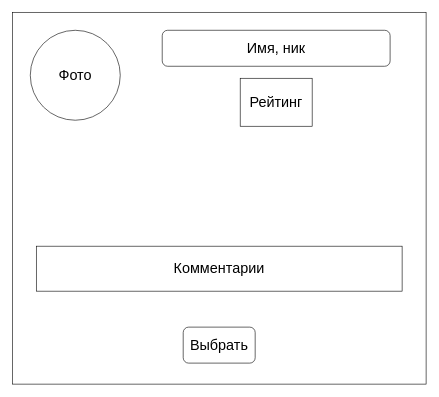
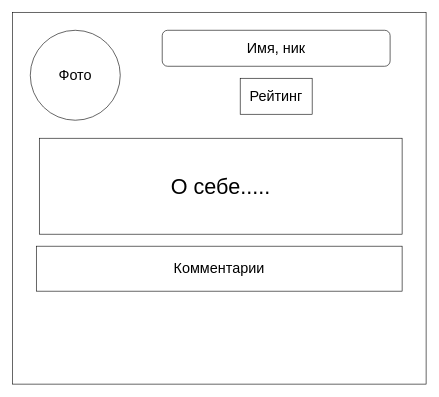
(276, 102) -> (276, 96)
none -> (221, 186)
(219, 345) -> none
